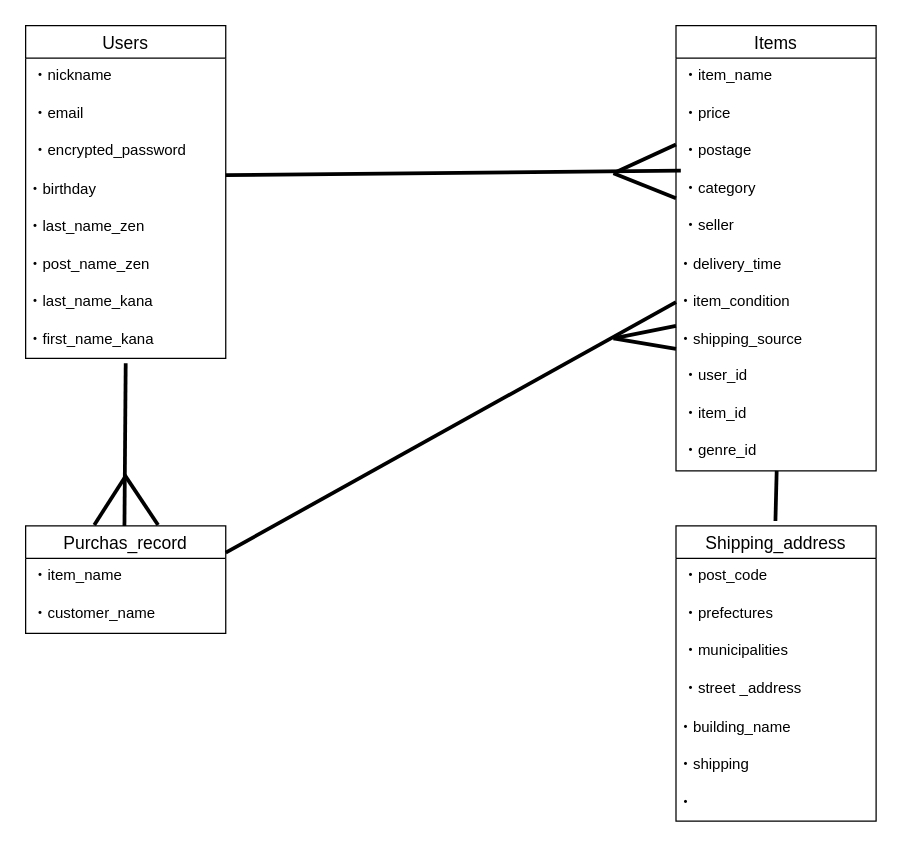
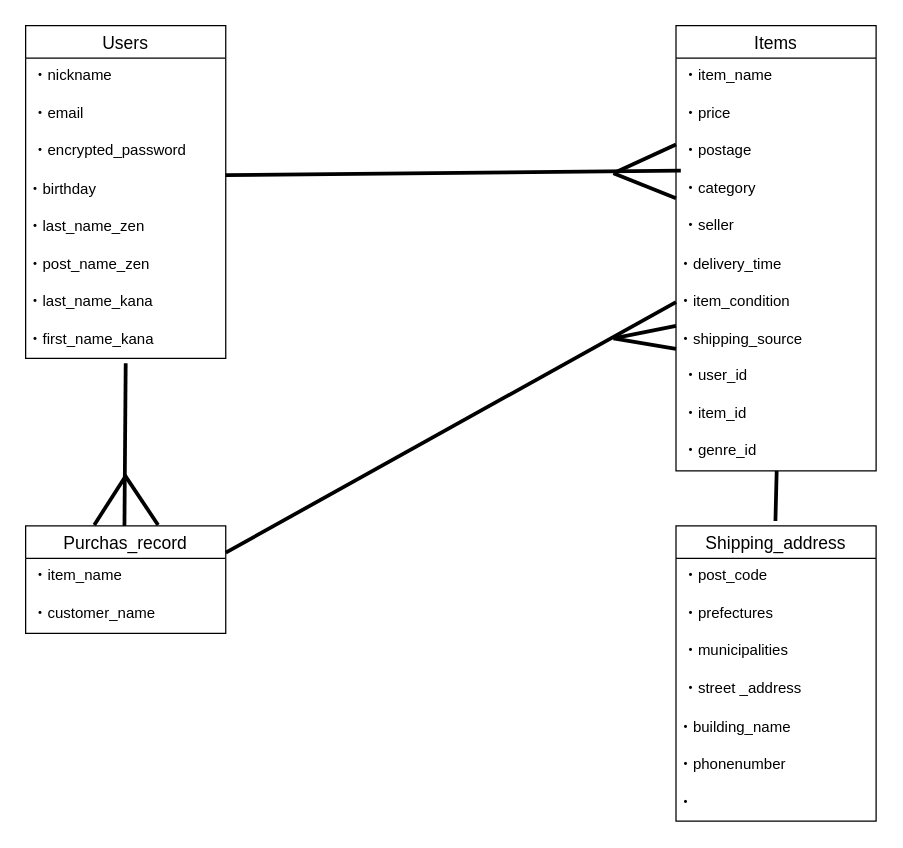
(715, 764) -> (732, 764)
